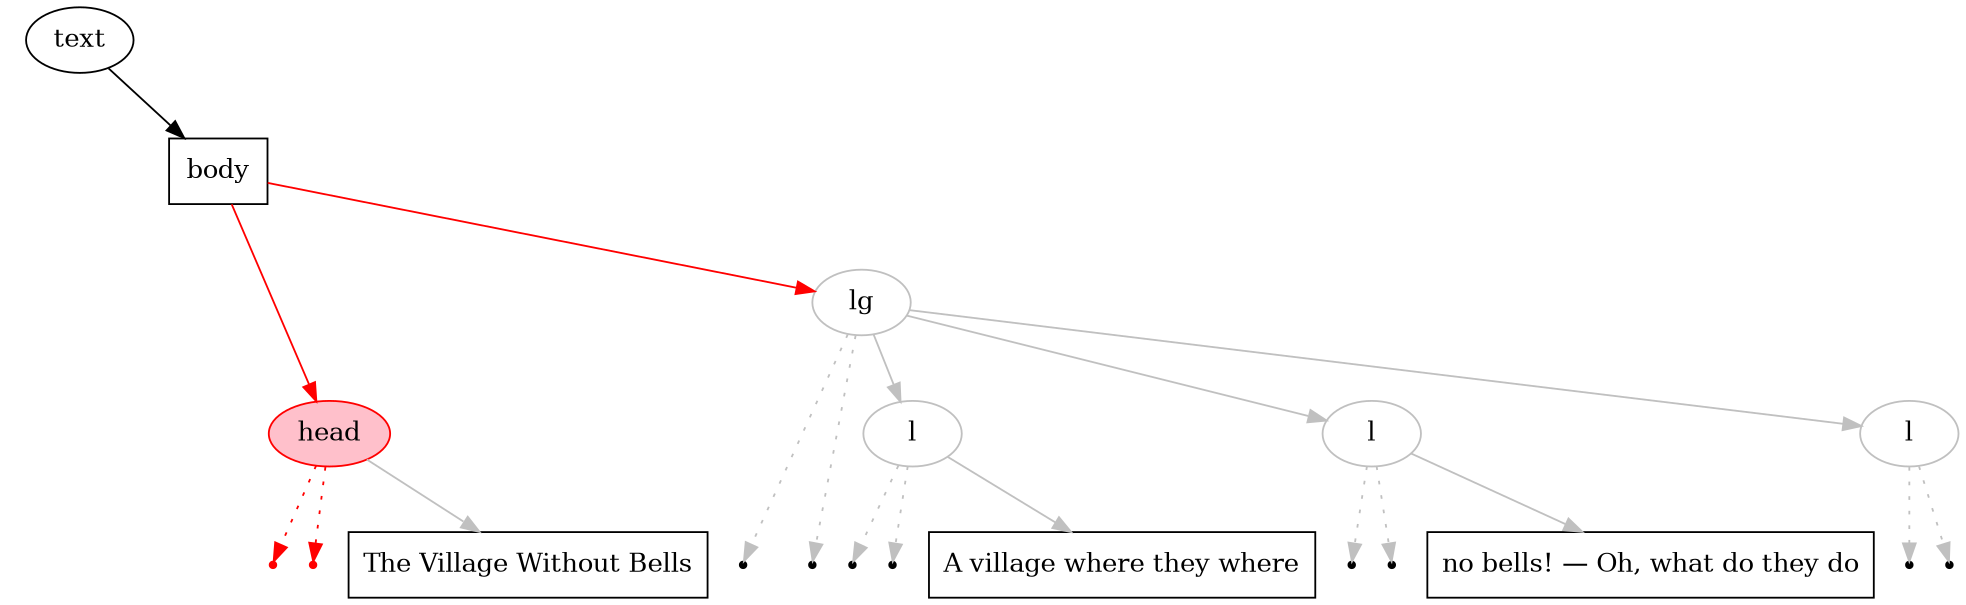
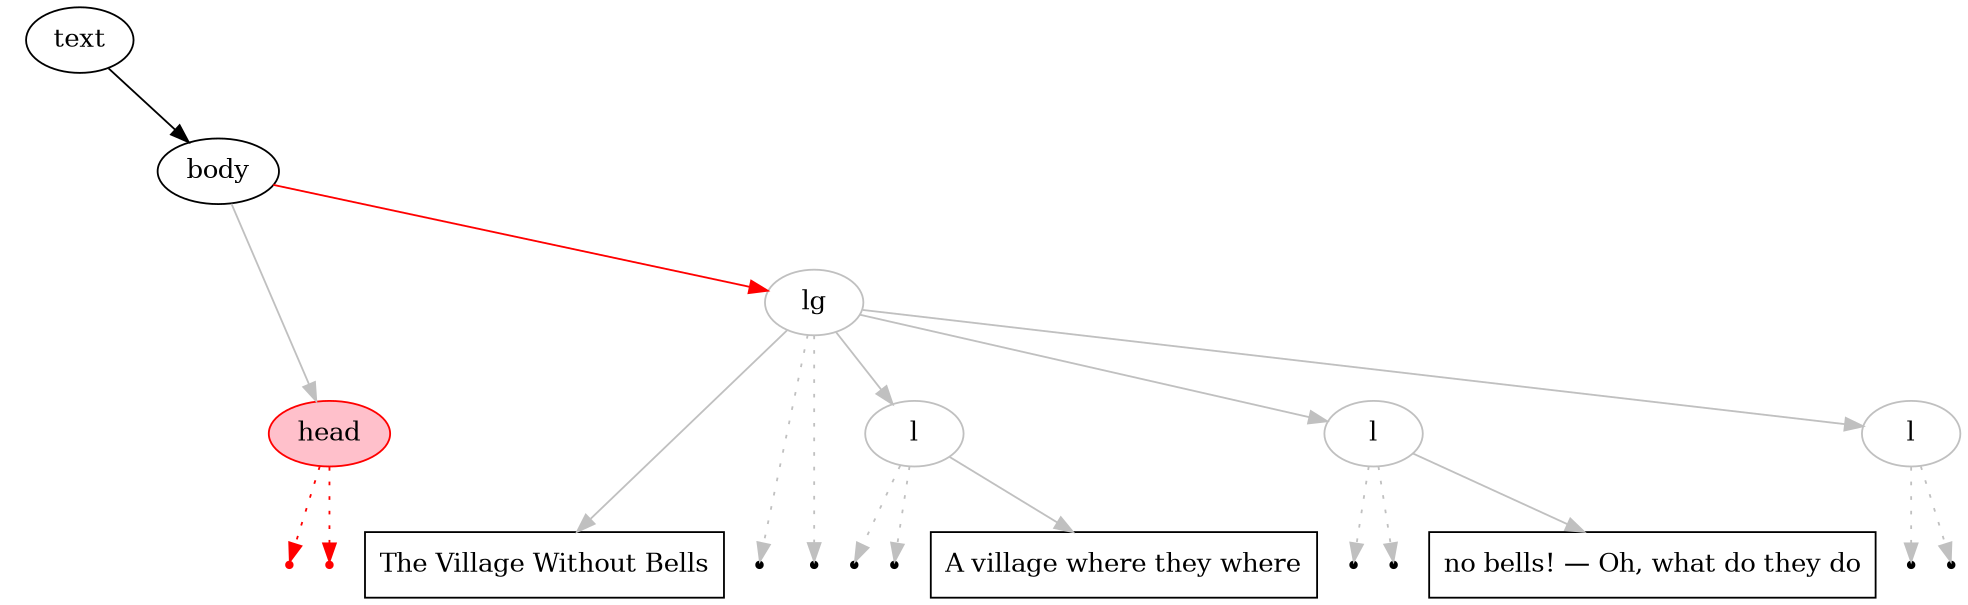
(218, 171) -> (218, 171)
(270, 294) -> (270, 294)
(415, 491) -> (689, 424)
